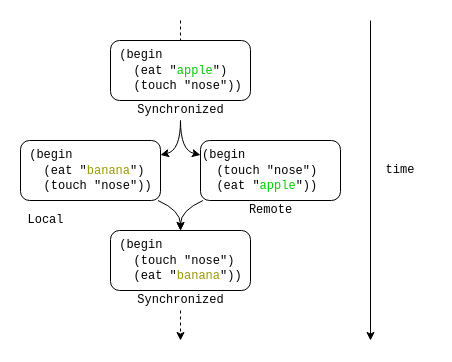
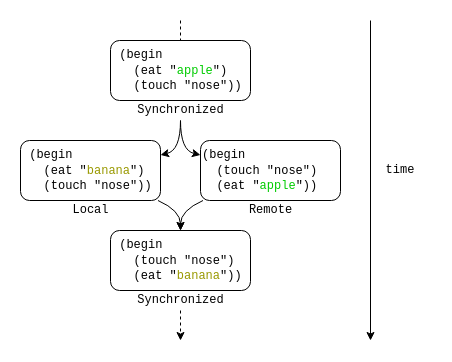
(46, 221) -> (91, 211)
